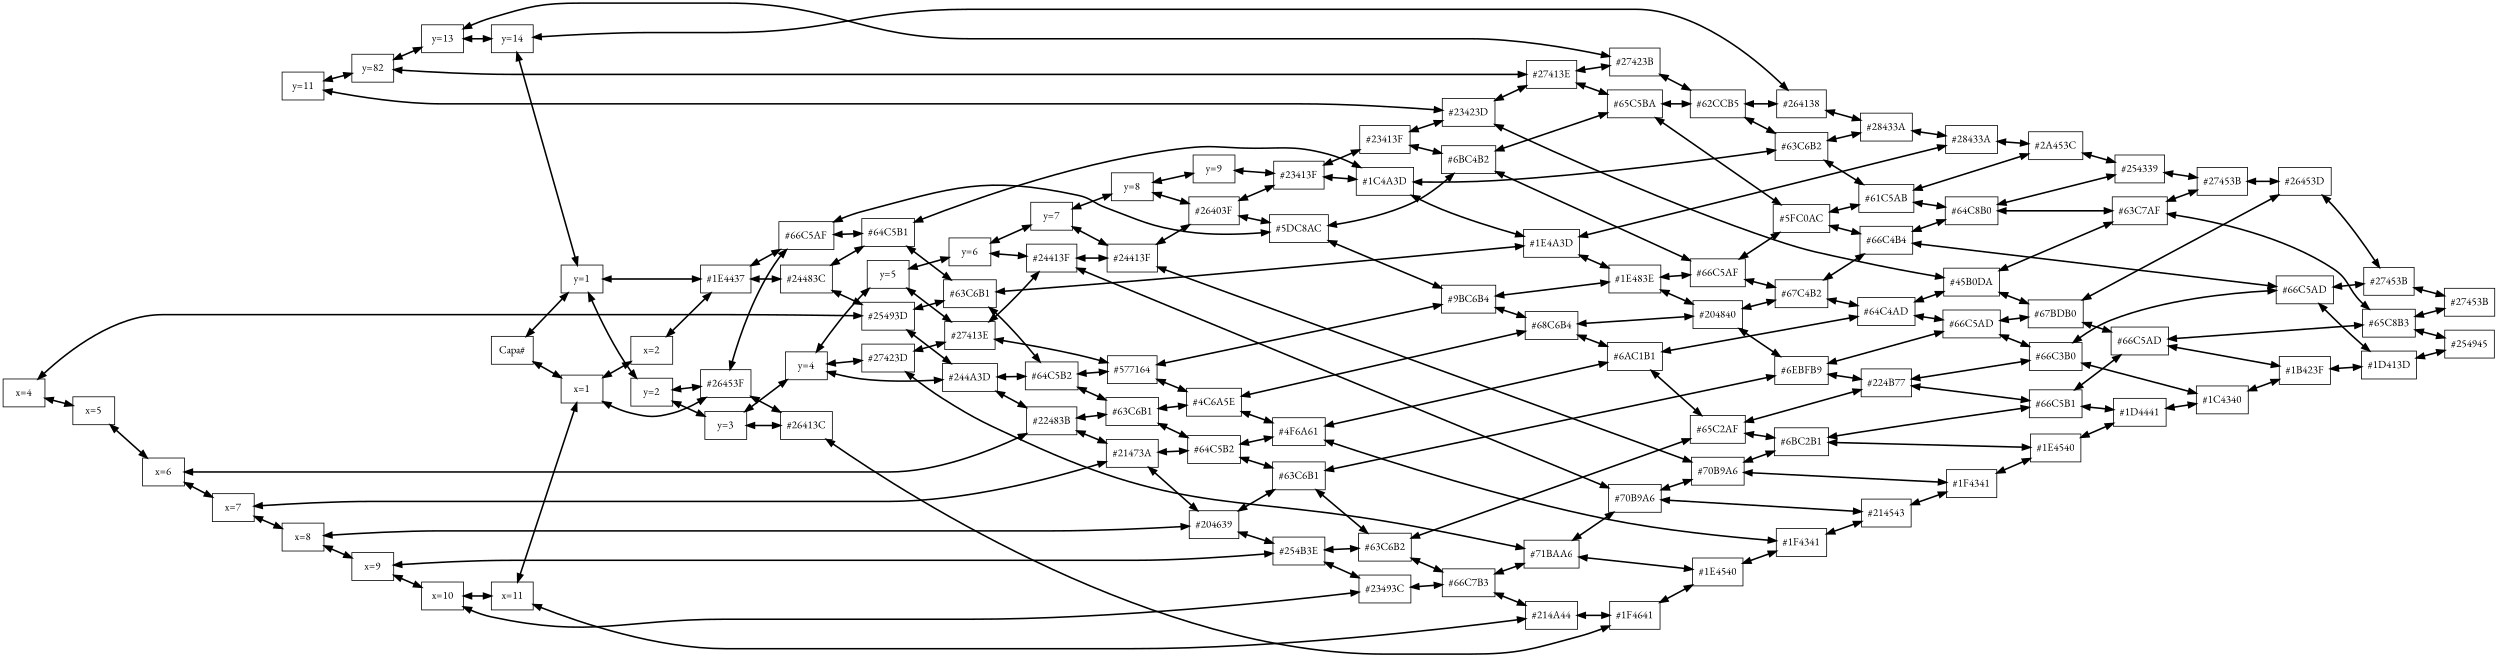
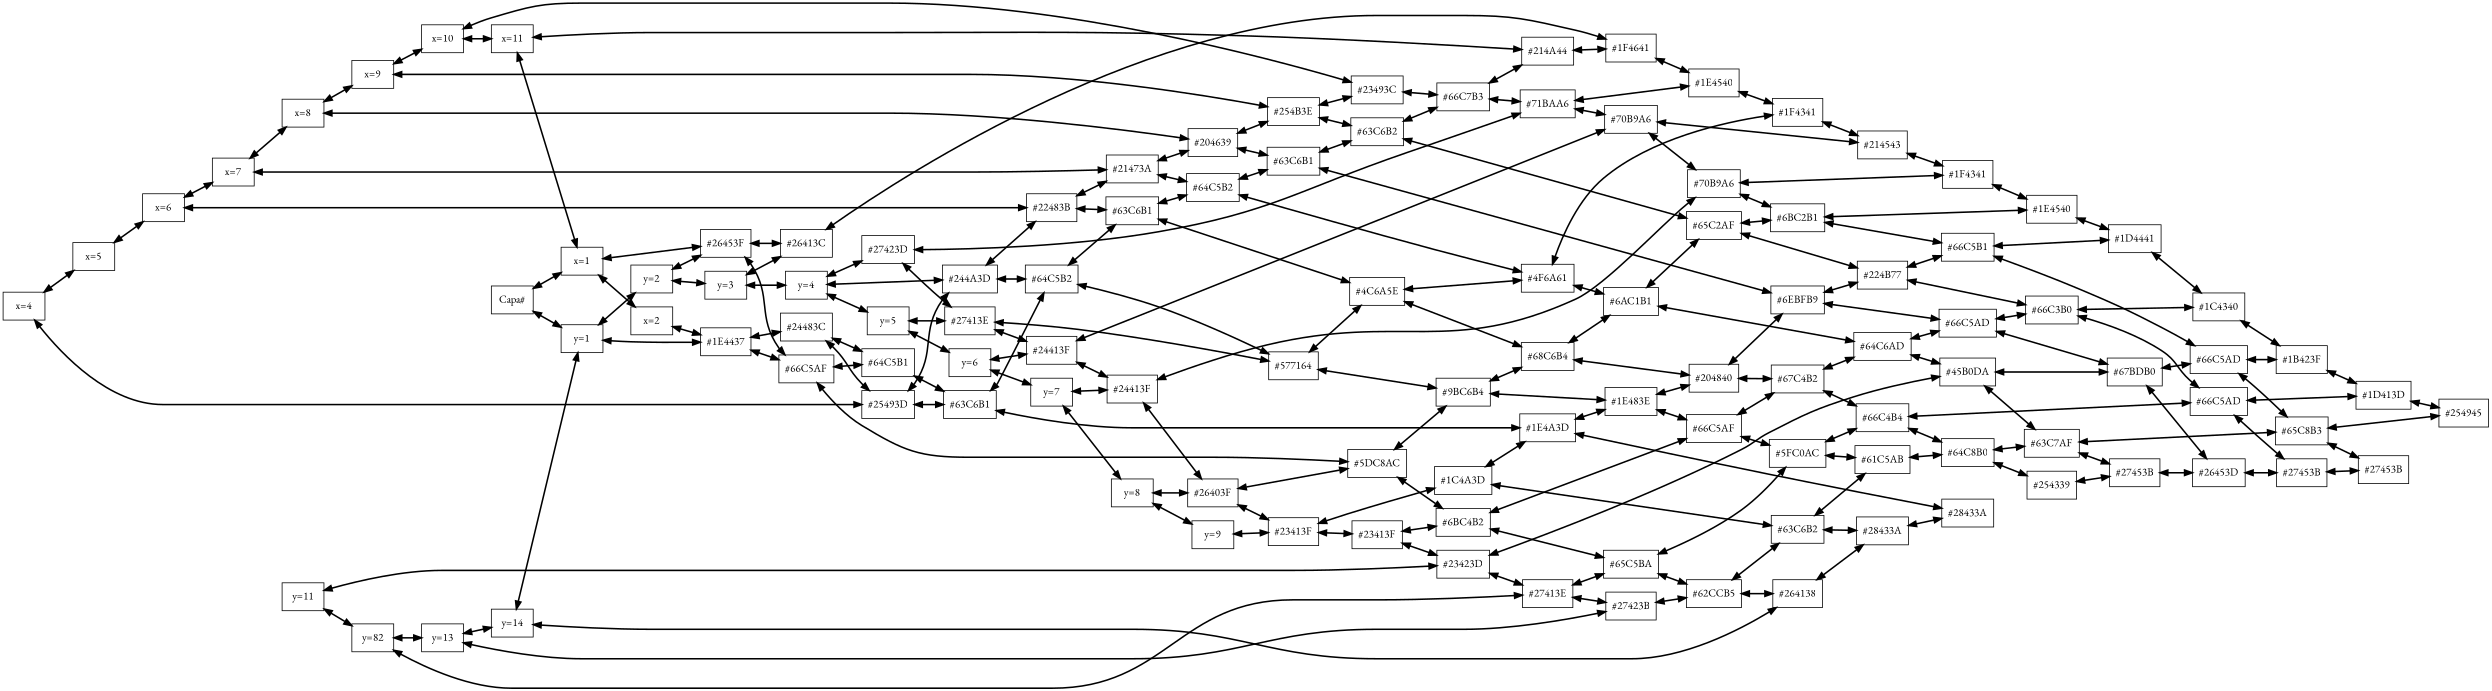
(2056, 146) -> none
(1135, 156) -> none
(1886, 312) -> (1882, 346)
